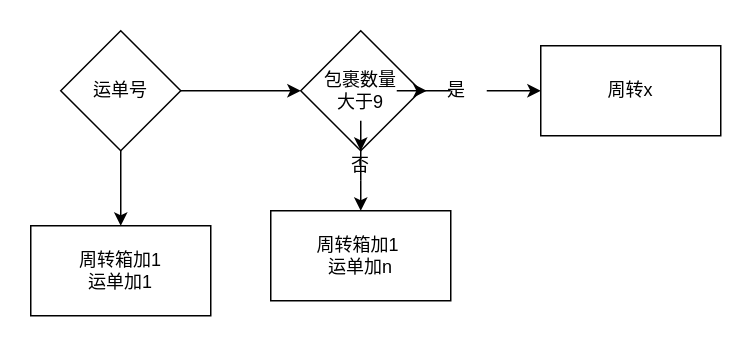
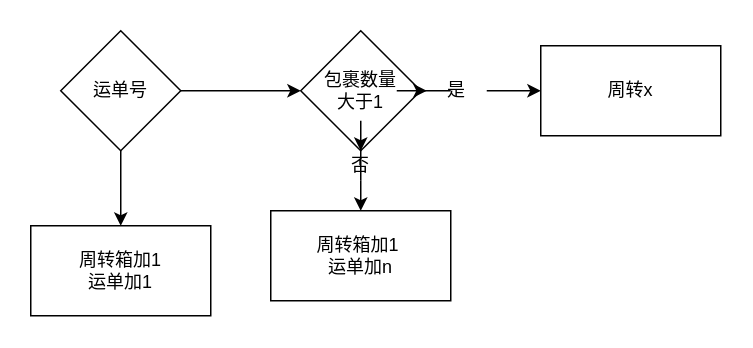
(361, 91) -> (361, 91)
